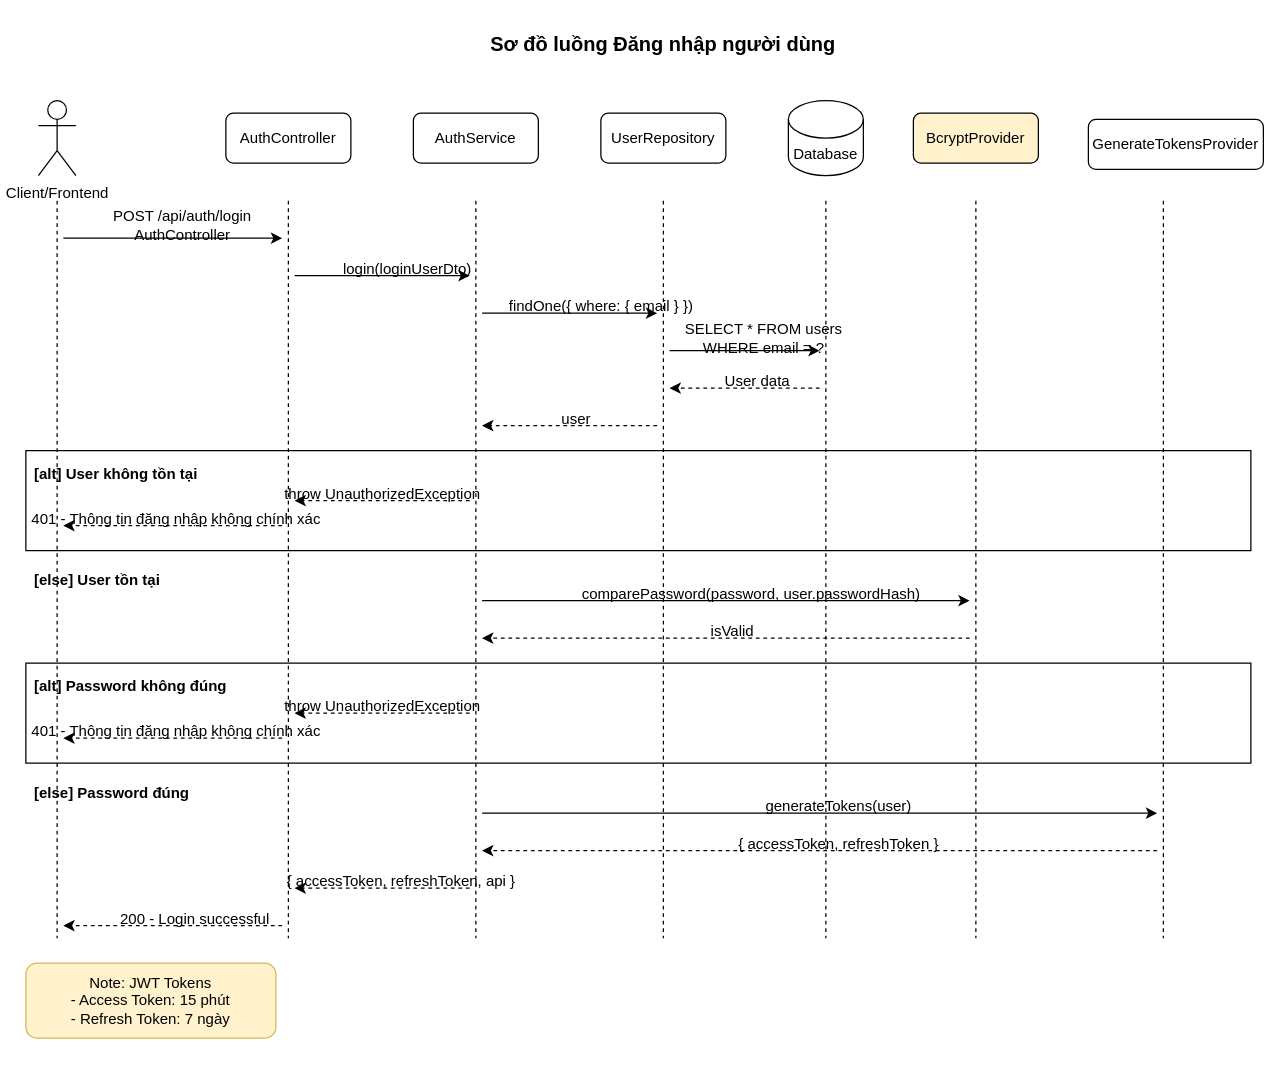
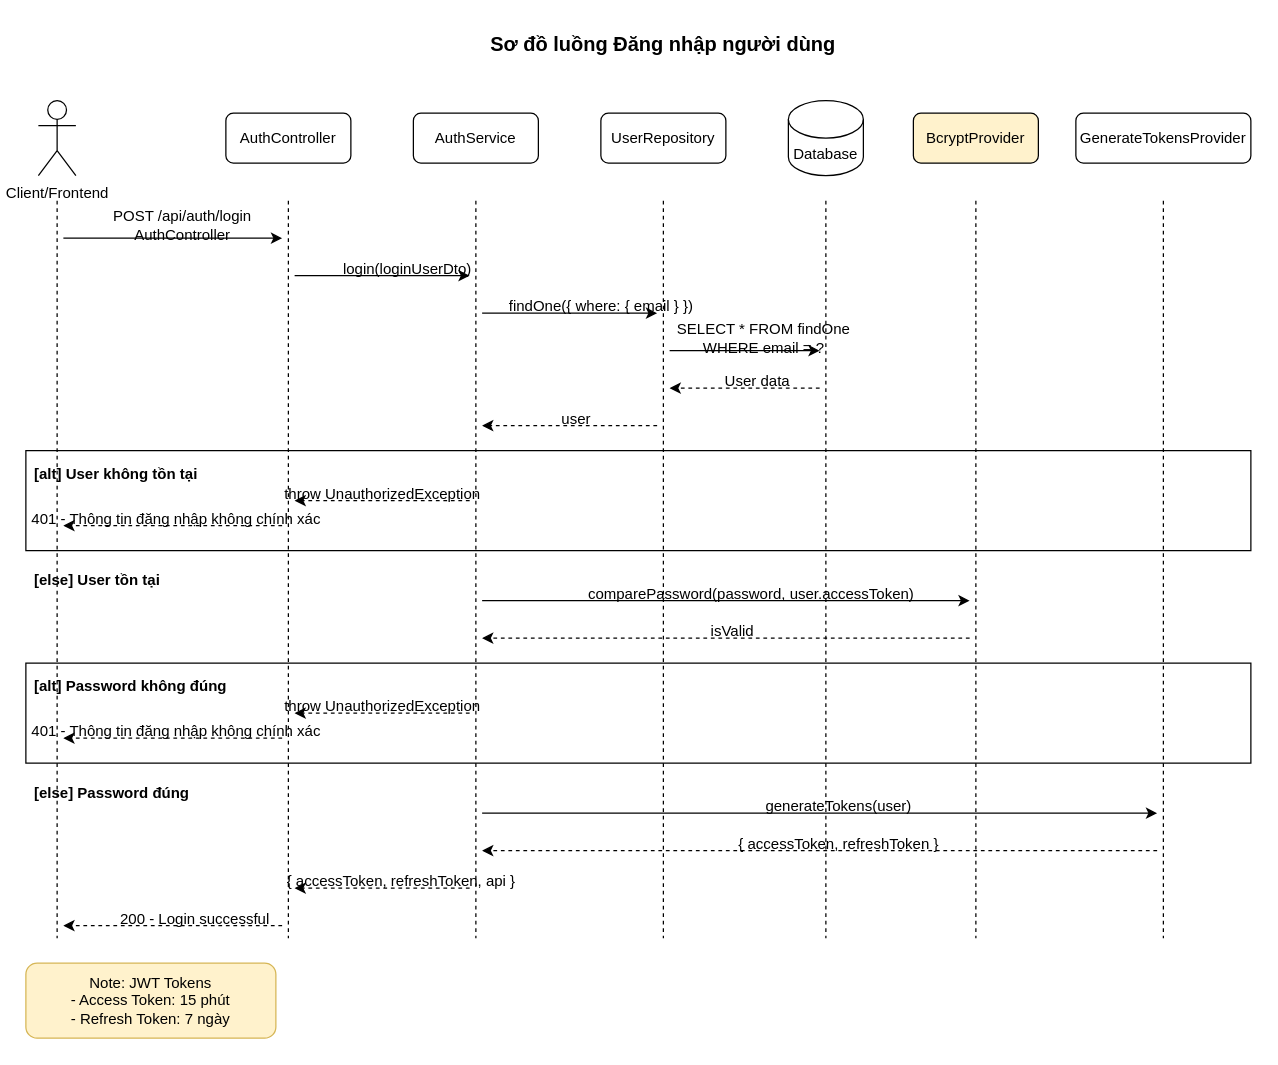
(1176, 144) -> (1163, 138)
(764, 338) -> (764, 338)
(751, 594) -> (751, 594)
